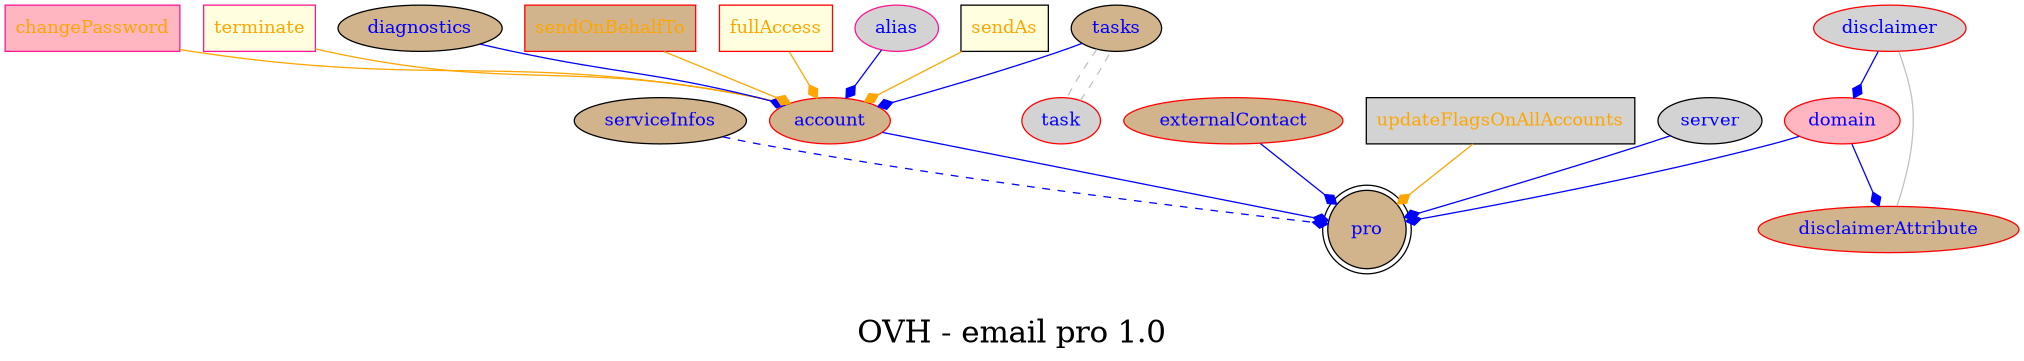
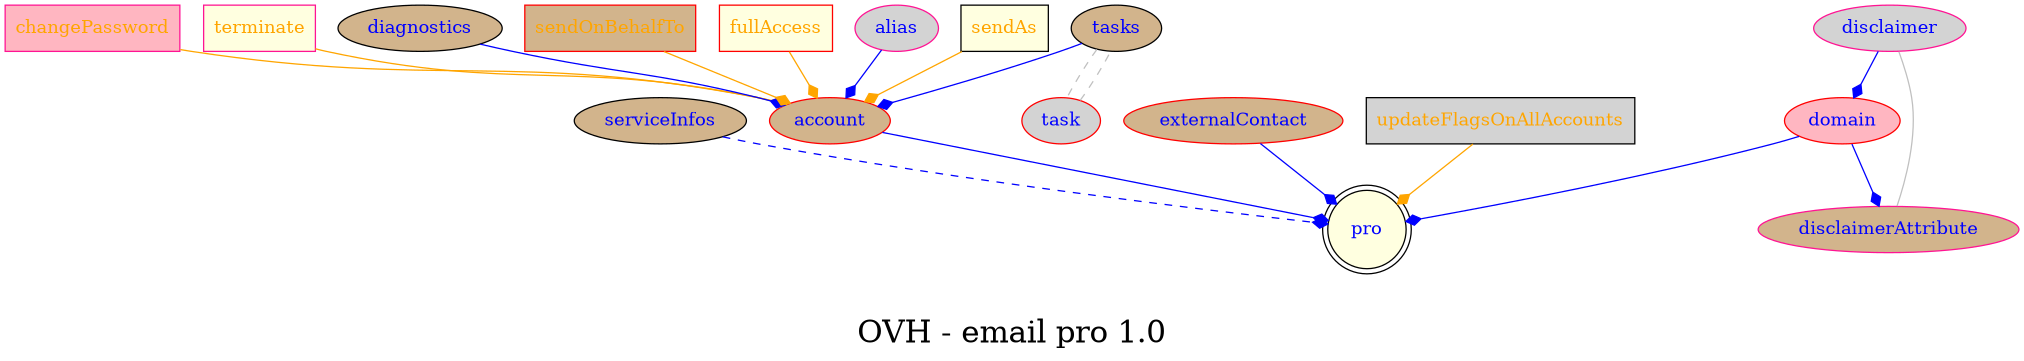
(1890, 28) -> (1890, 28)
(1710, 121) -> none
(1367, 230) -> (1367, 230)
(1889, 230) -> (1889, 230)
